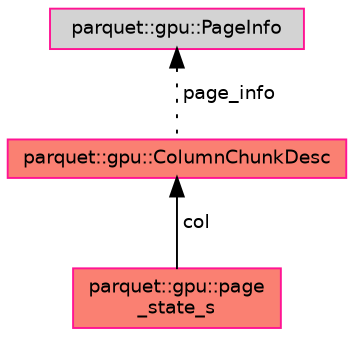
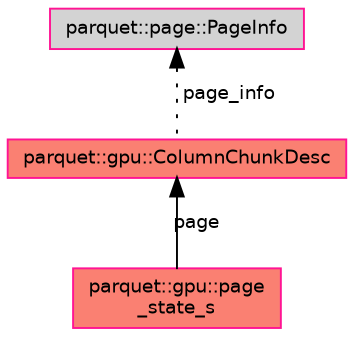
(177, 29) -> (177, 29)
(194, 223) -> (194, 223)
